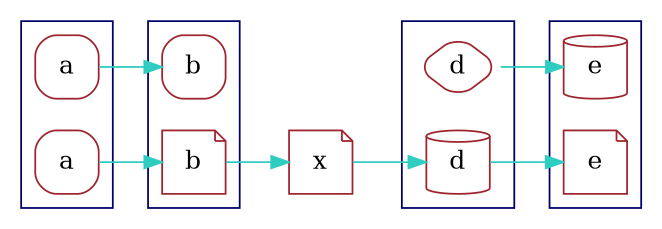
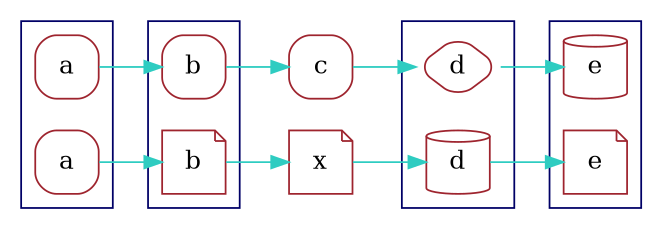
none -> (321, 67)
